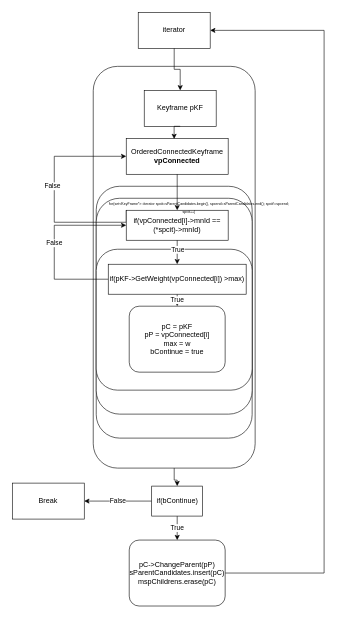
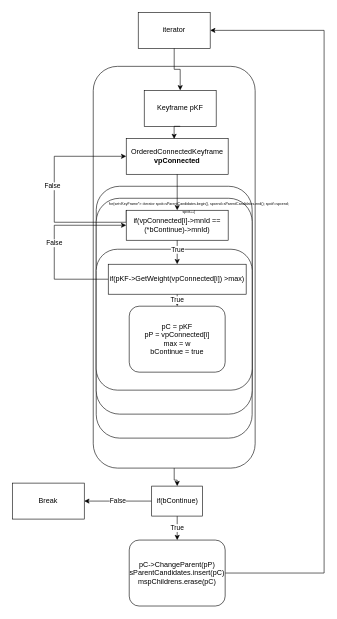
(177, 225) -> (177, 225)
